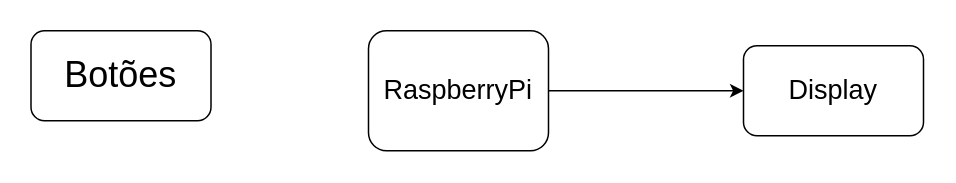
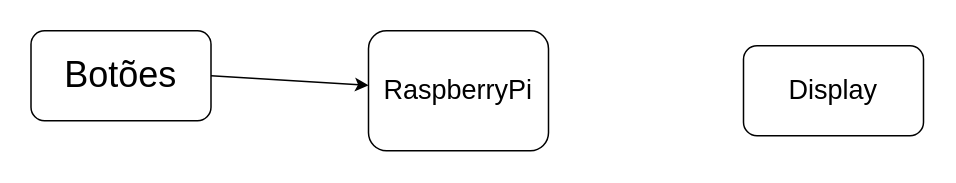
none -> (285, 80)
(640, 91) -> none
